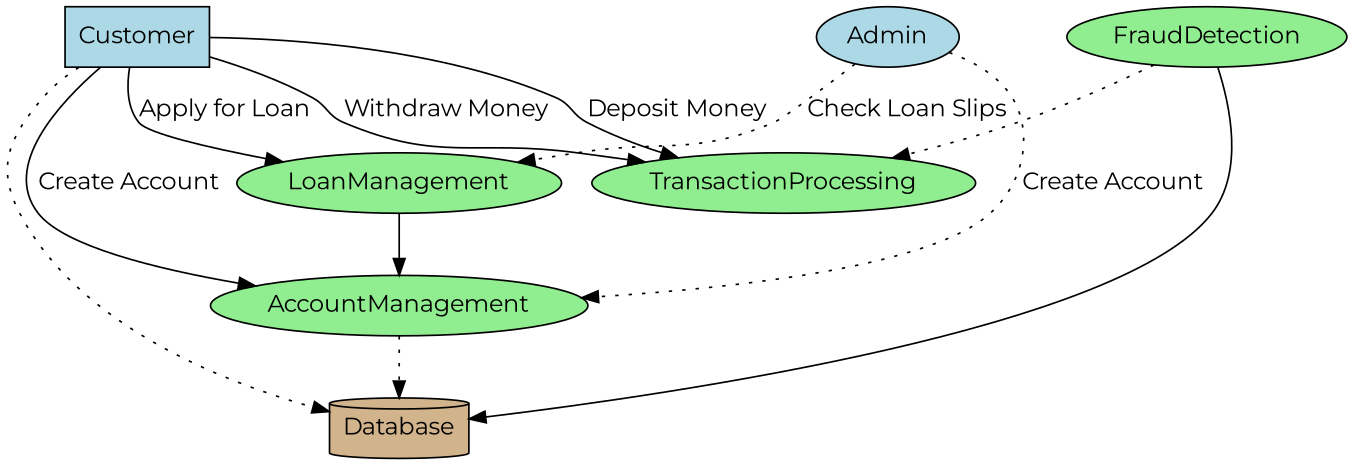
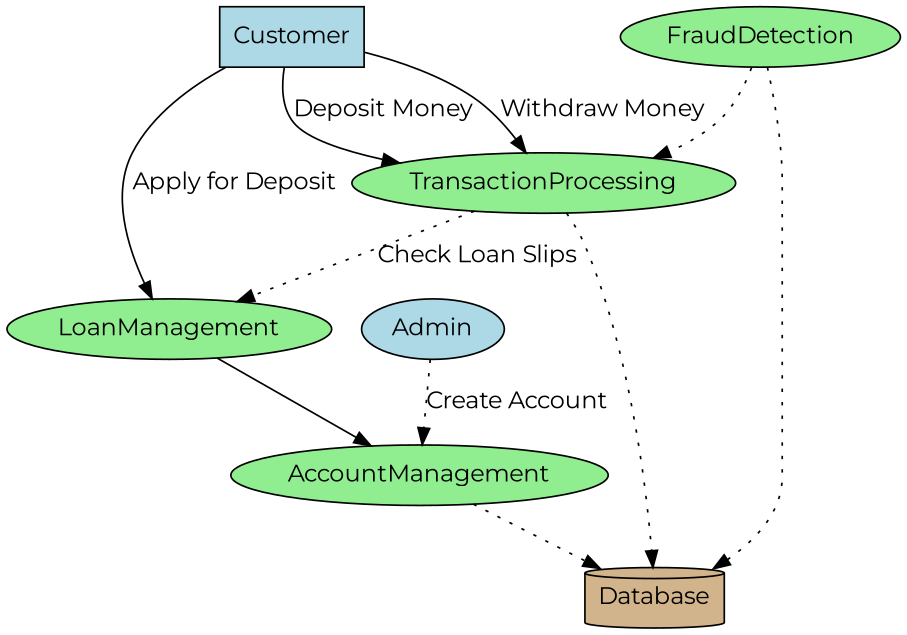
(225, 110) -> (235, 183)
(705, 142) -> (364, 253)
(54, 227) -> none
(76, 286) -> (626, 377)
(936, 337) -> (782, 323)
